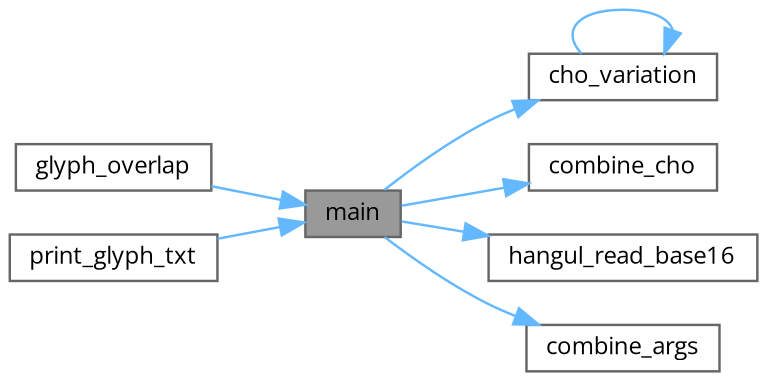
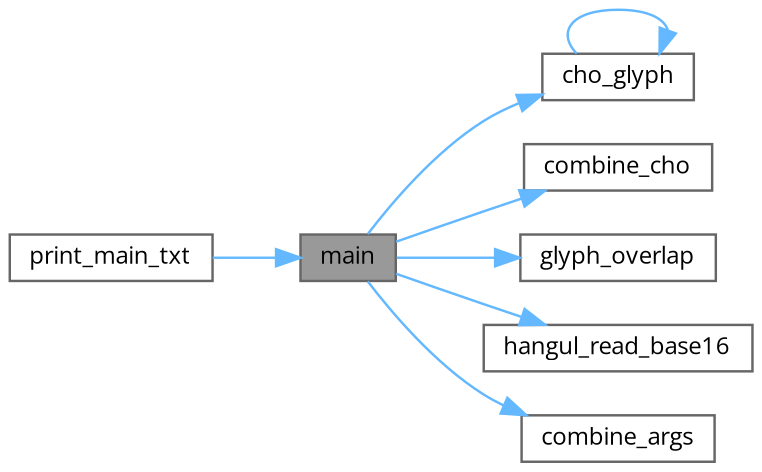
(623, 77) -> (618, 77)
(246, 193) -> (446, 258)
(114, 258) -> (111, 258)
